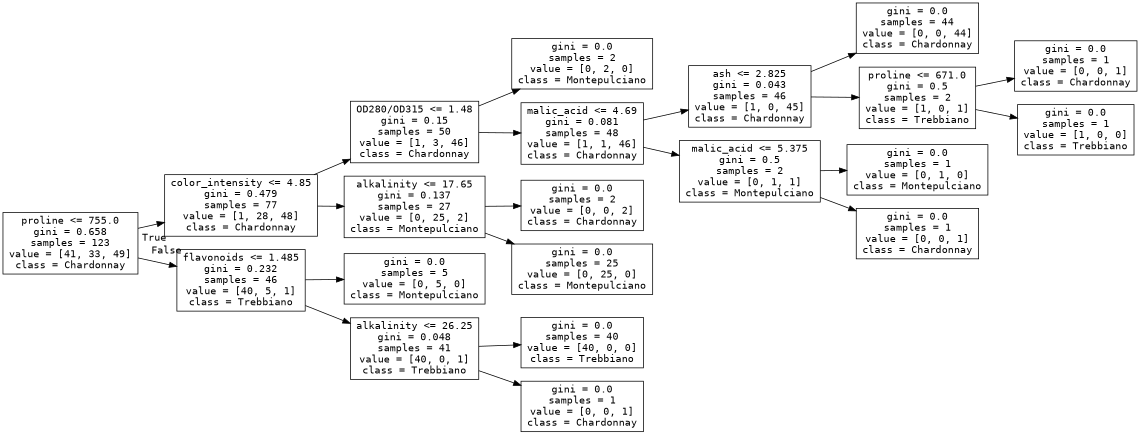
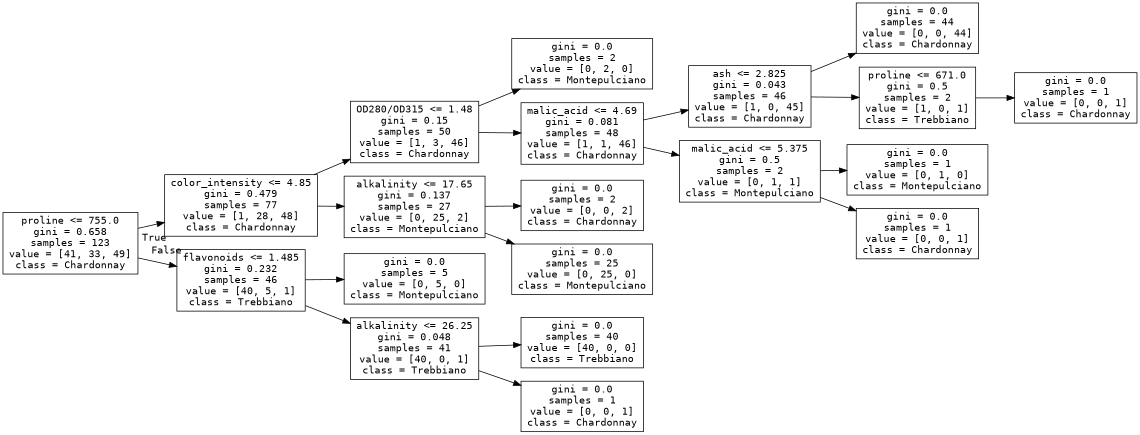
(1076, 130) -> none
